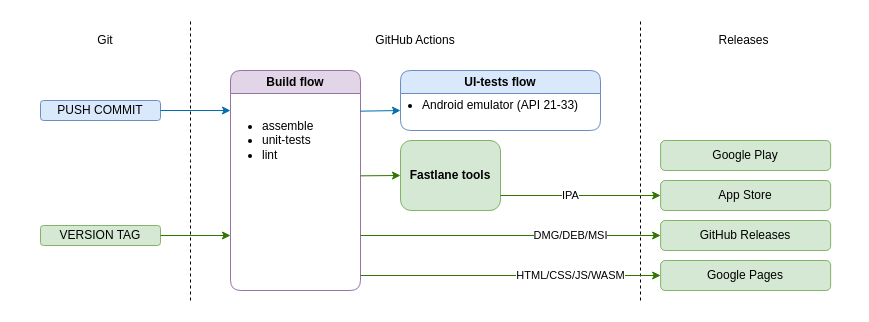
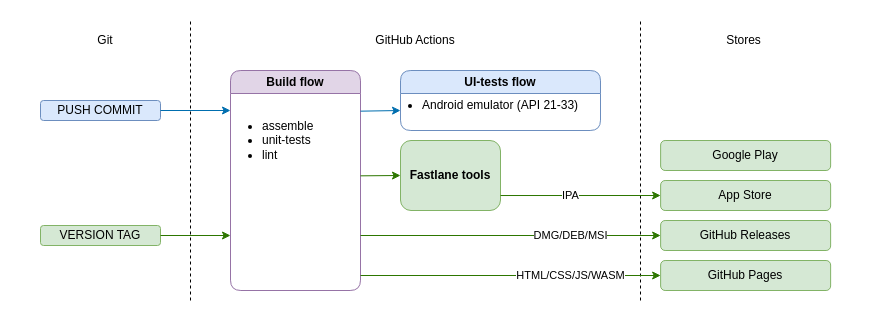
(744, 41) -> (744, 41)
(746, 276) -> (746, 276)
